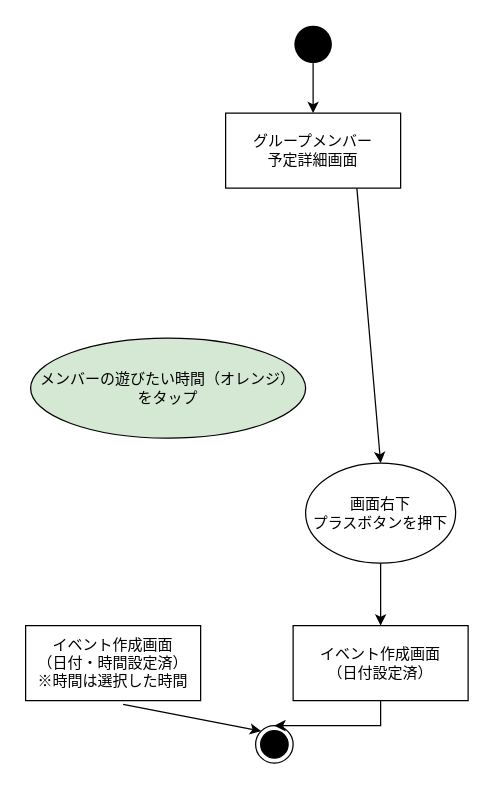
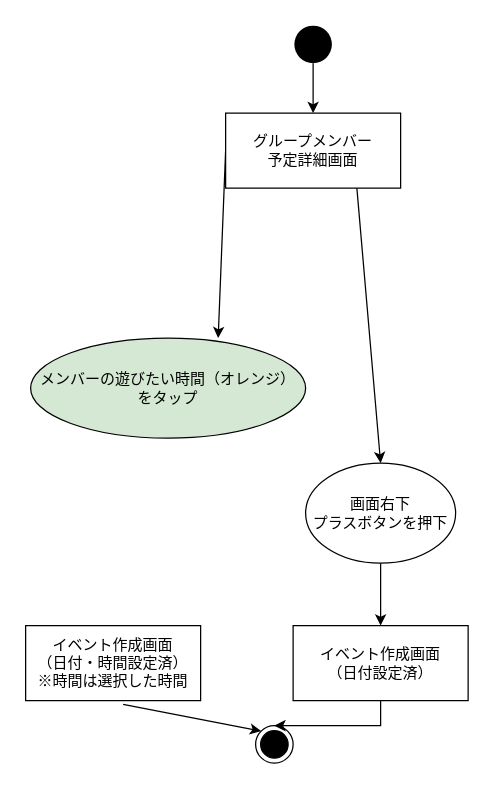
none -> (222, 245)
